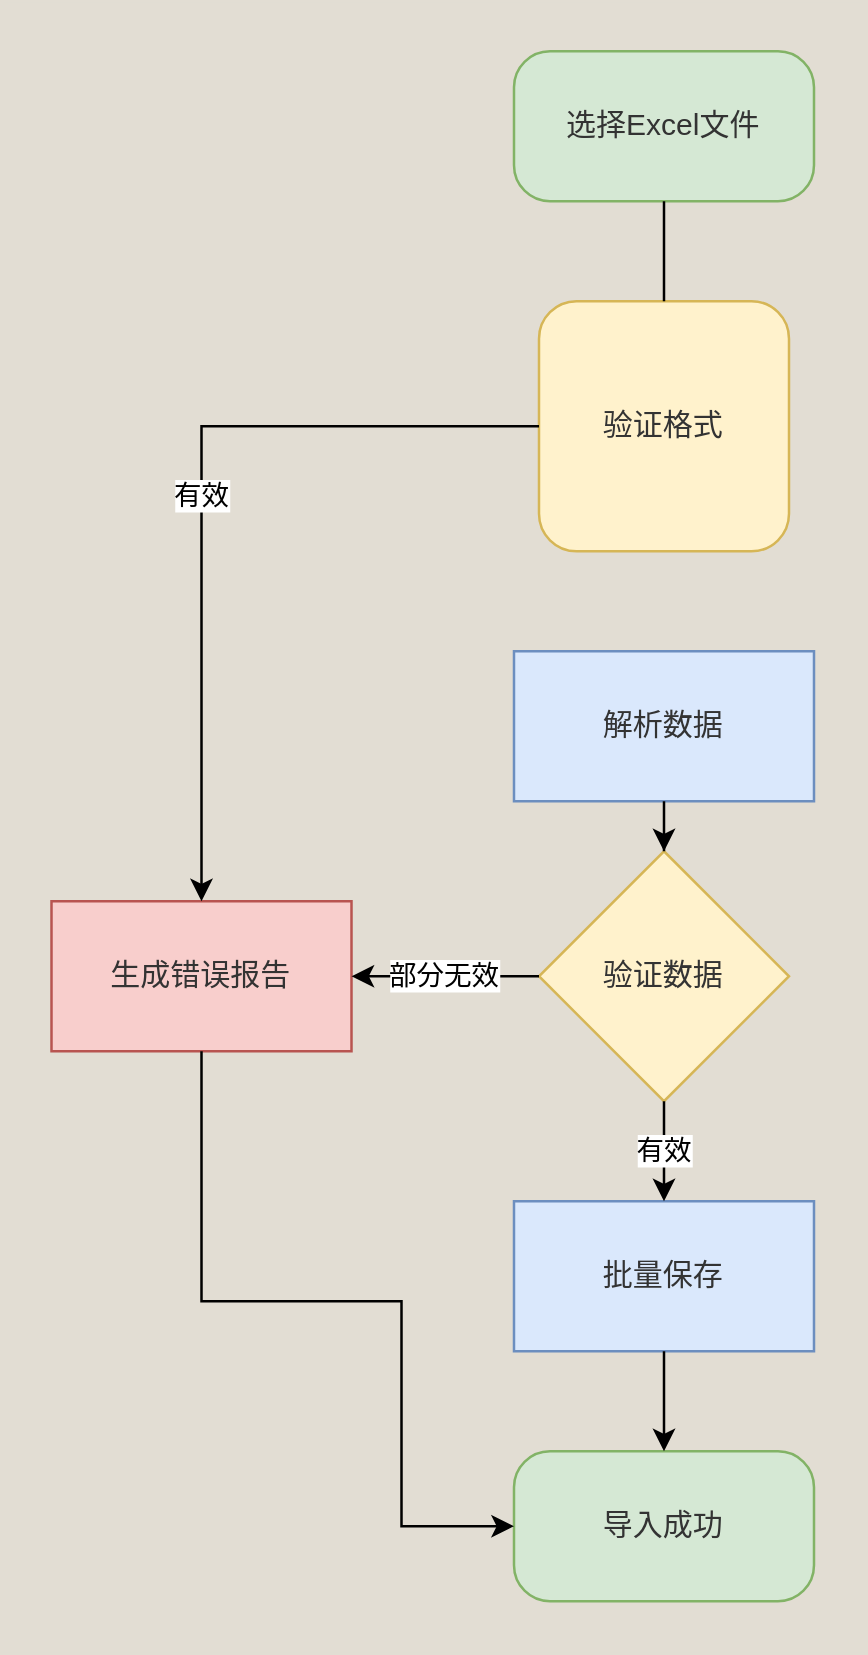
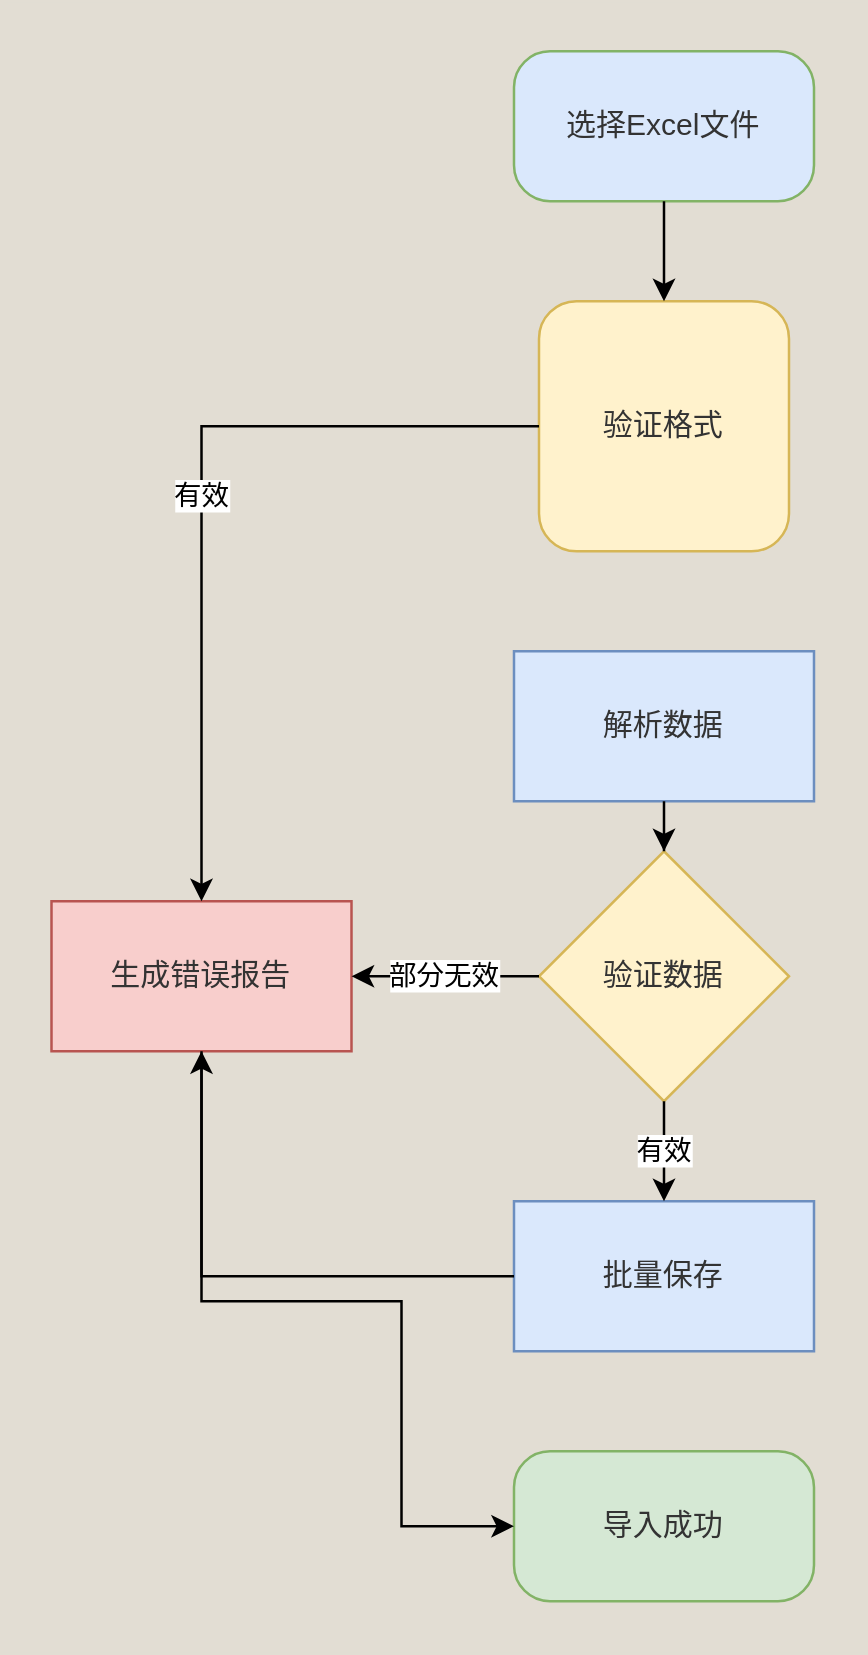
(664, 126) -> (664, 126)
(664, 291) -> (664, 283)
(664, 1393) -> (361, 1276)
